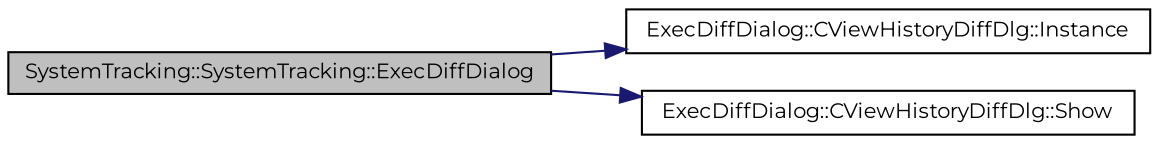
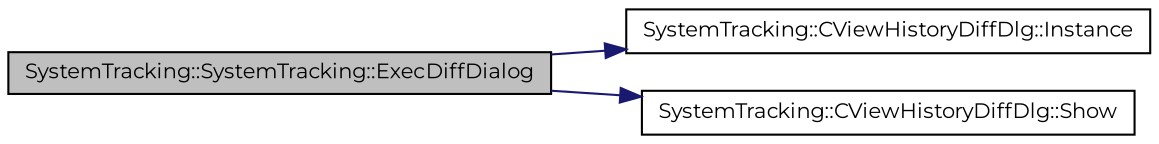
(888, 31) -> (888, 31)
(888, 113) -> (888, 113)
